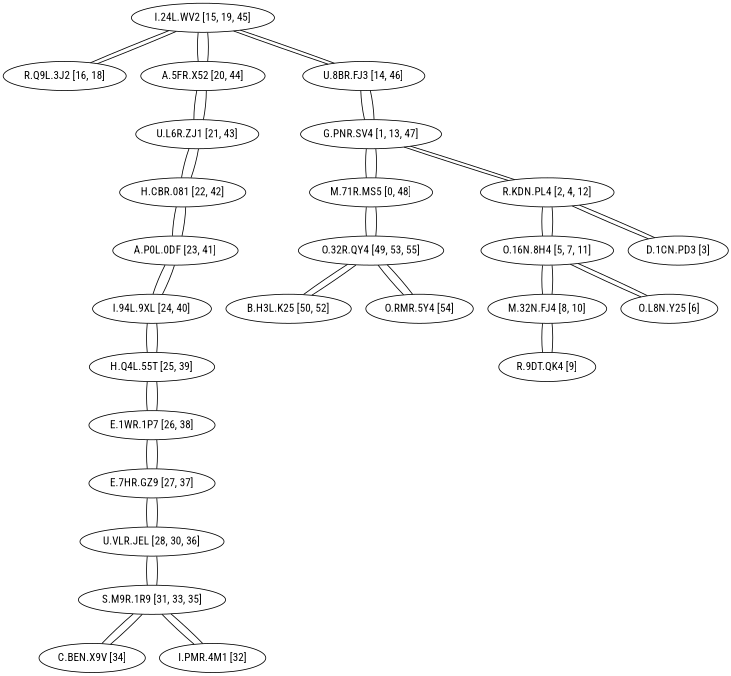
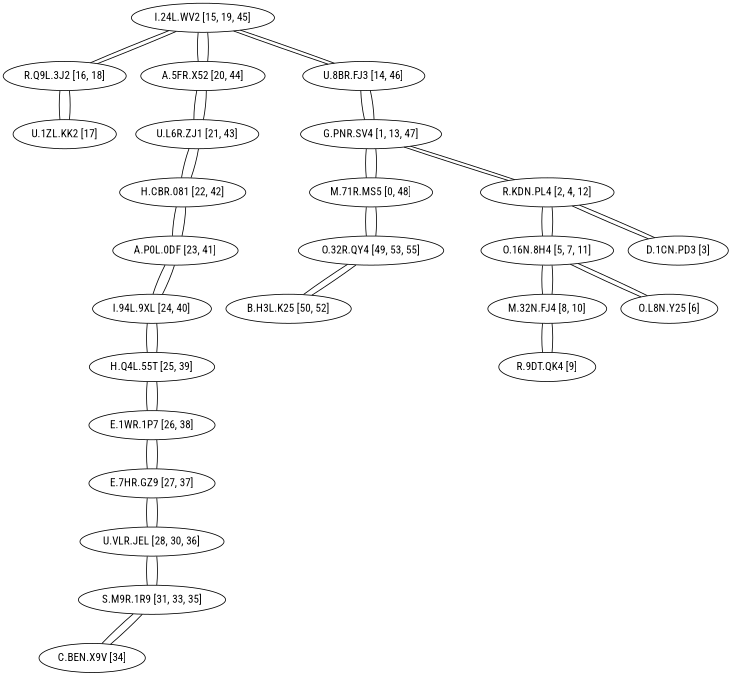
none -> (65, 134)
(420, 309) -> none
(213, 658) -> none
